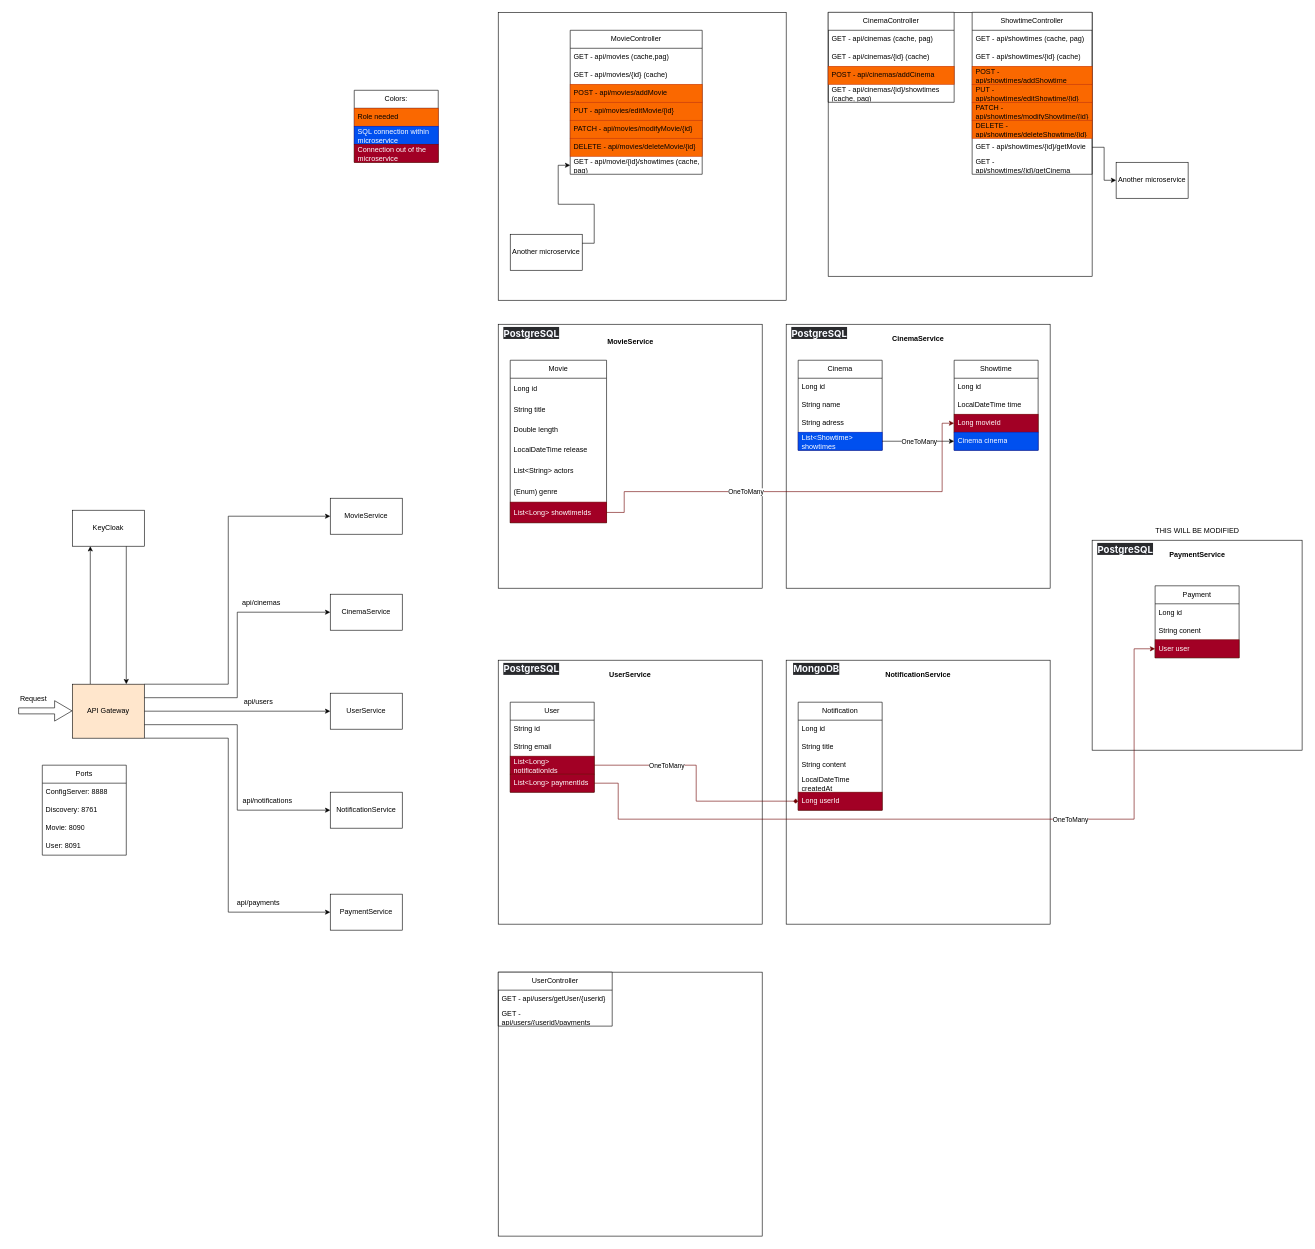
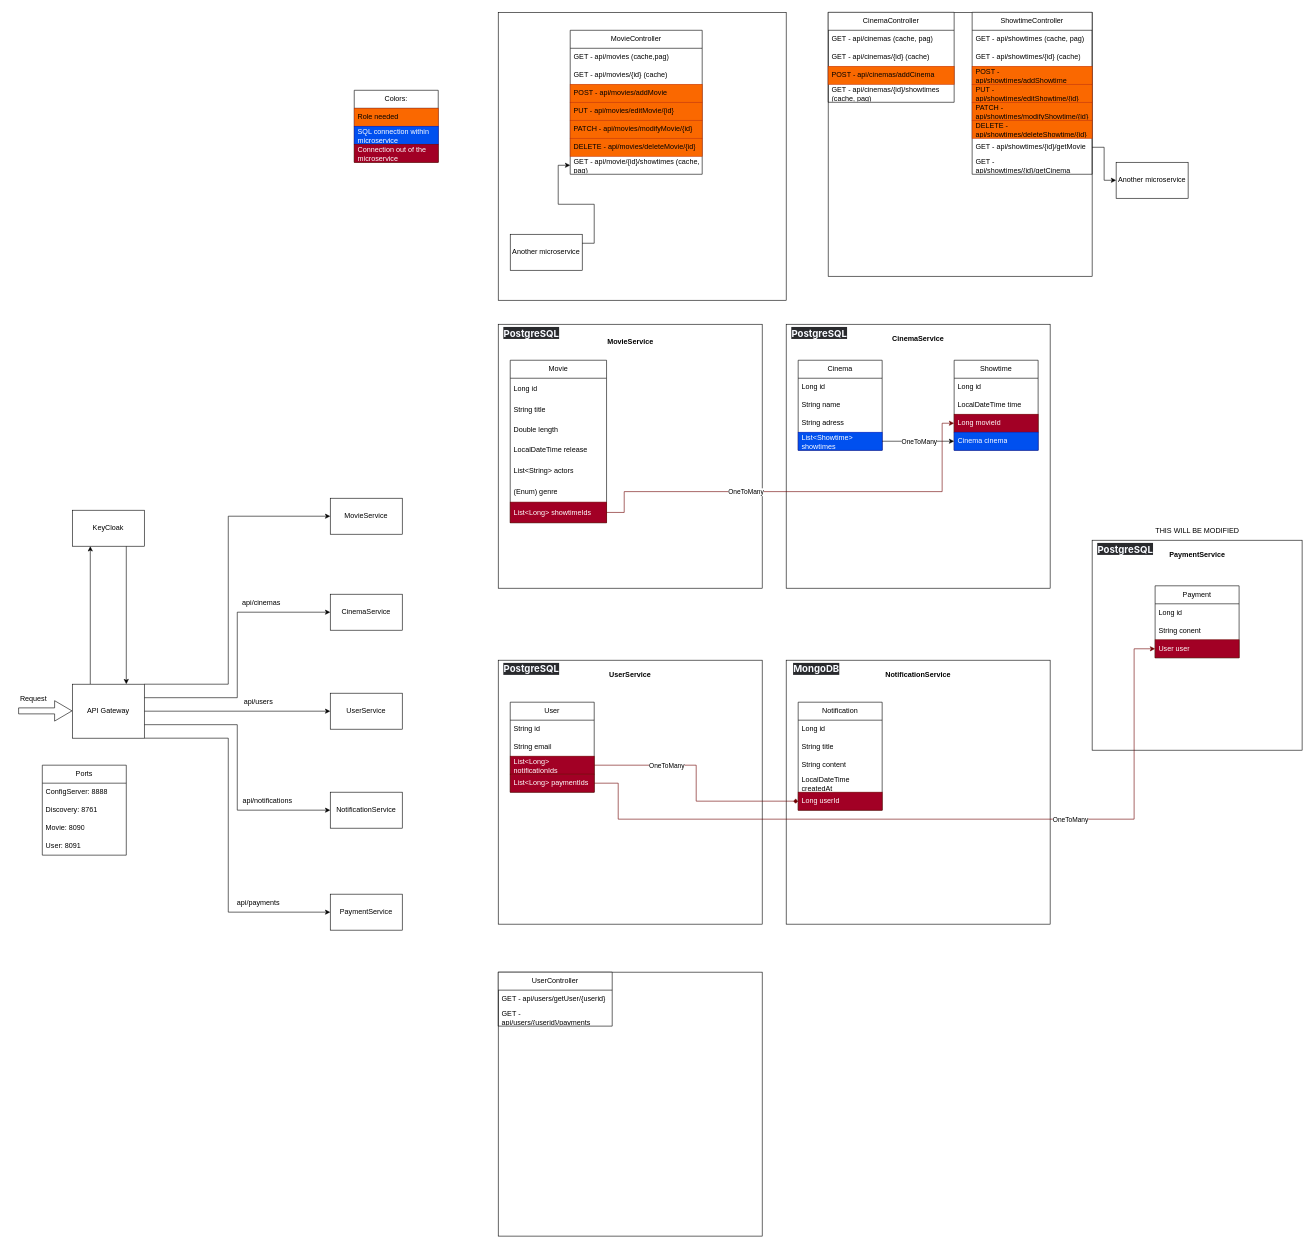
(108, 711) -> (108, 711)
